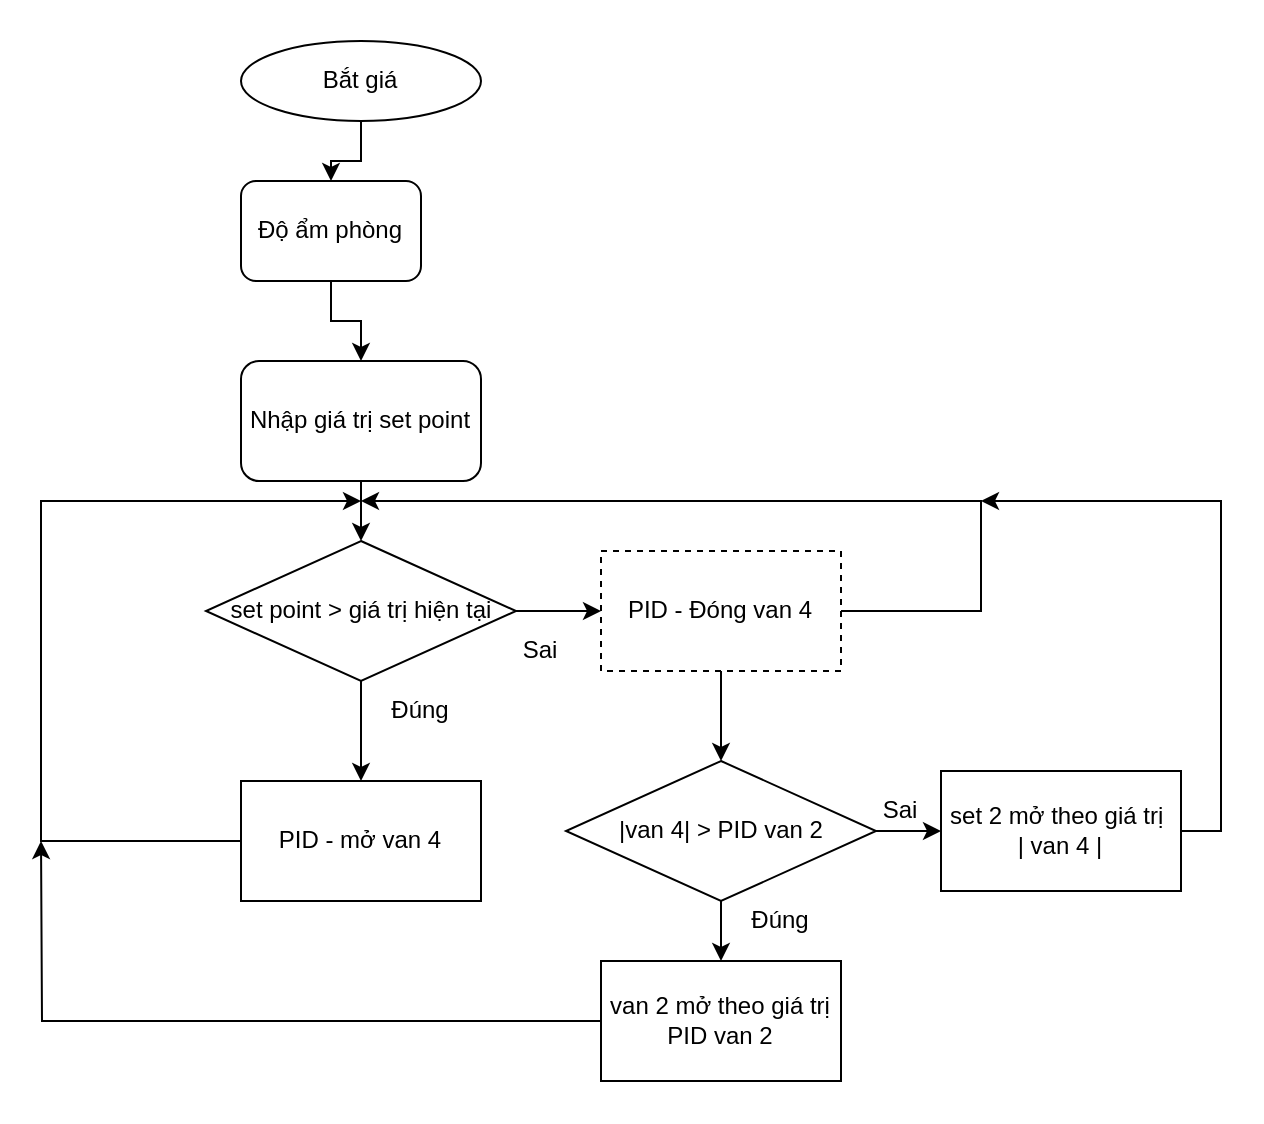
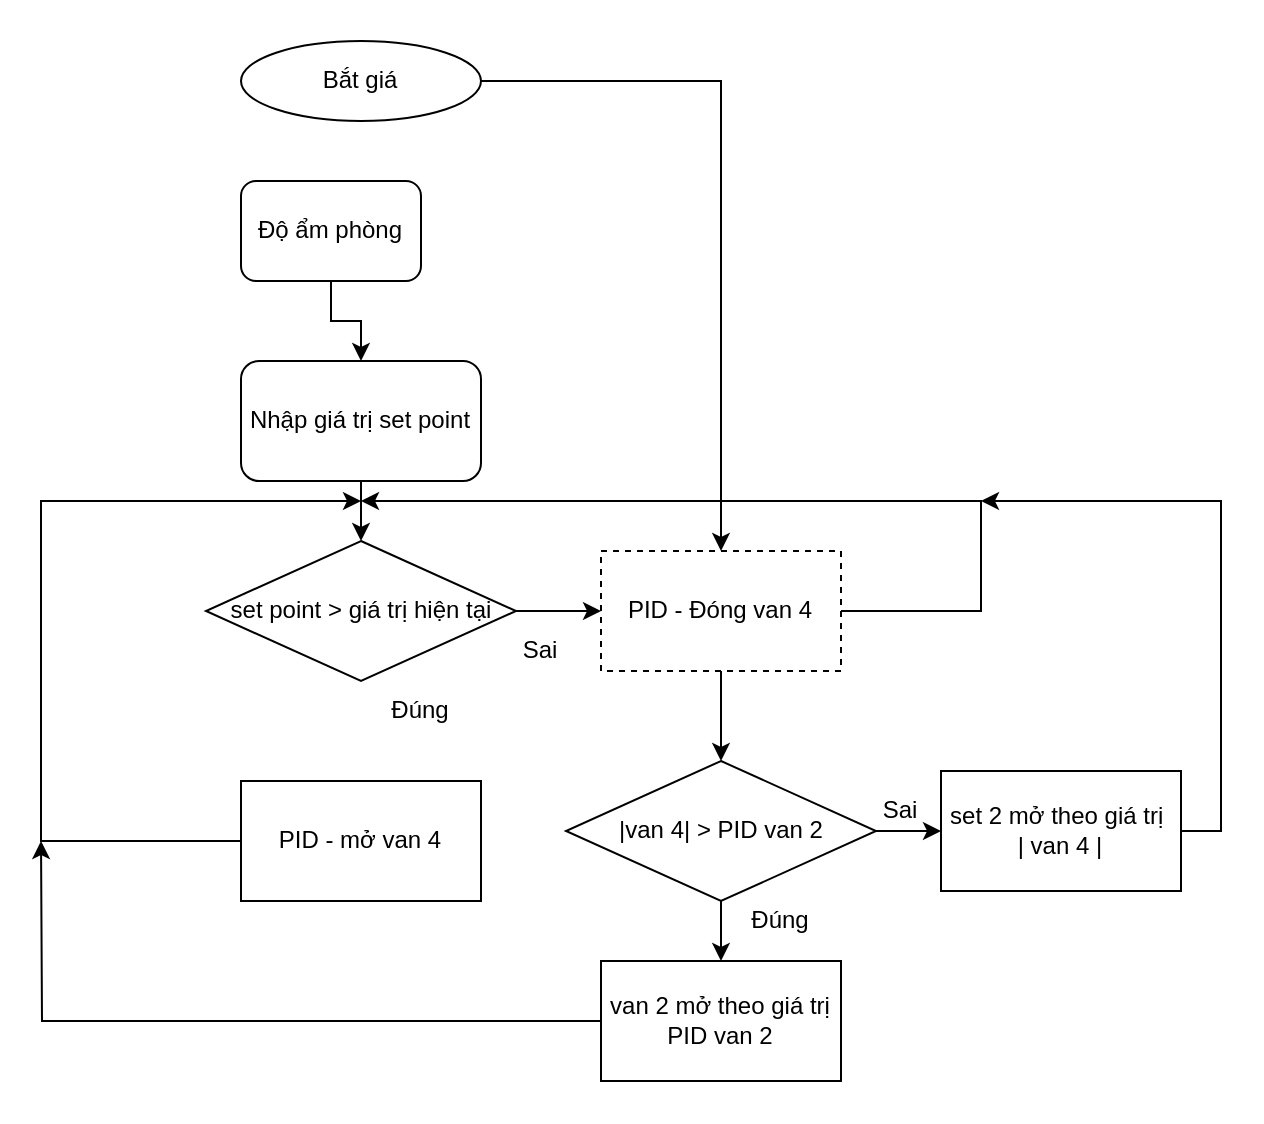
(361, 159) -> (721, 189)
(361, 724) -> none
